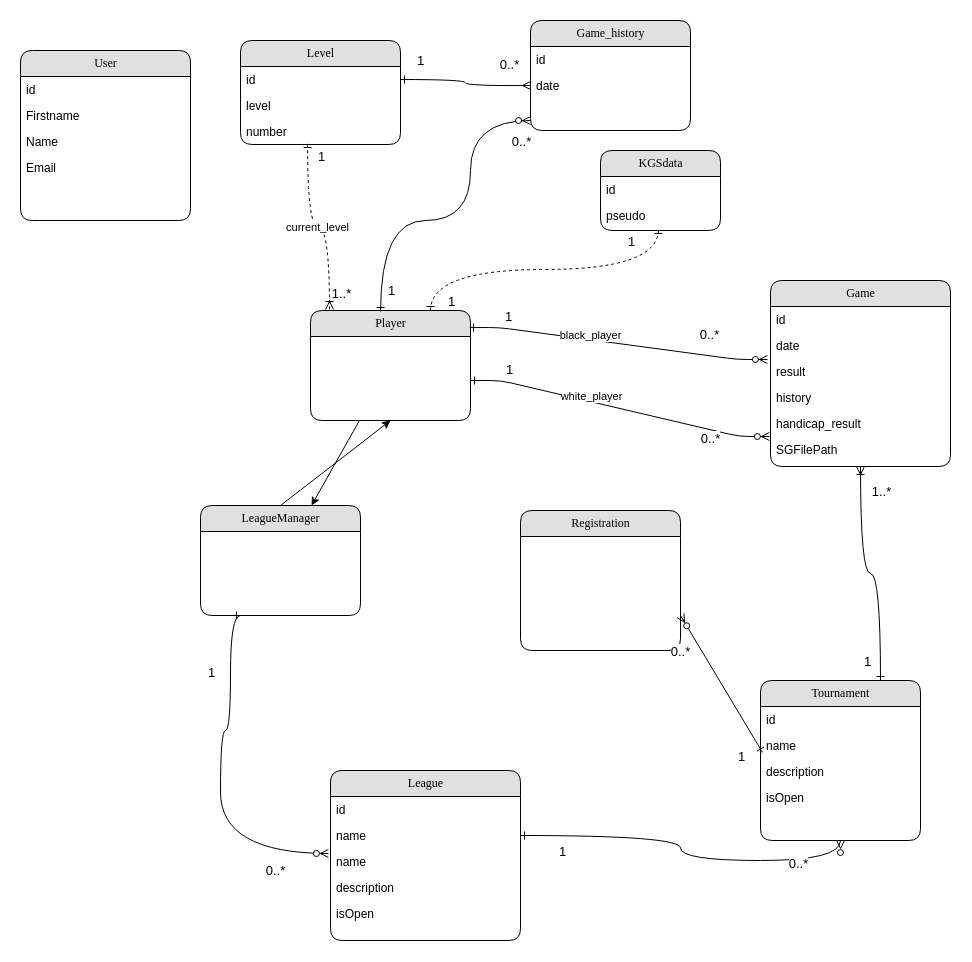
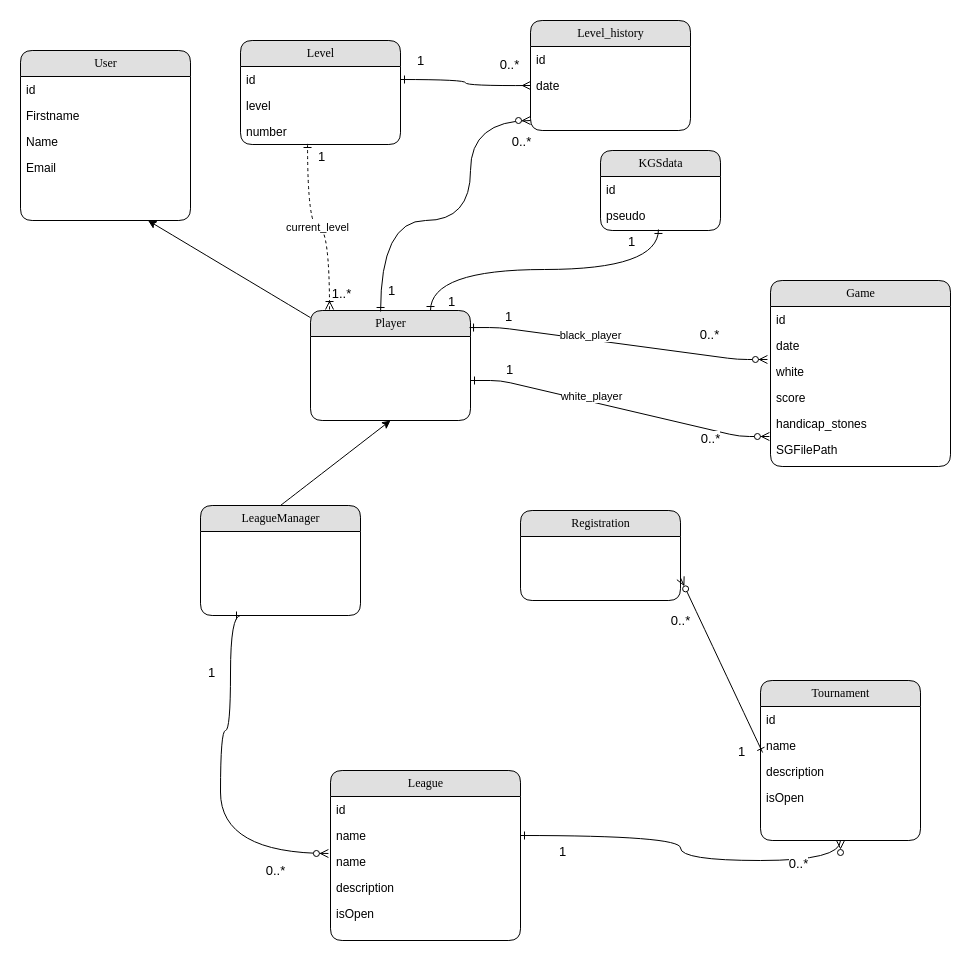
(611, 34) -> (611, 34)
(547, 269) -> (547, 269)
(795, 373) -> (792, 373)
(798, 399) -> (793, 399)
(824, 425) -> (825, 425)
(325, 482) -> (231, 270)
(871, 574) -> none
(601, 581) -> (601, 556)
